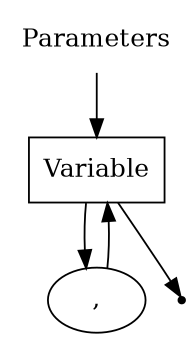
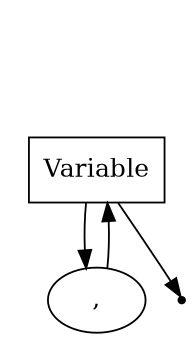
(97, 40) -> none
